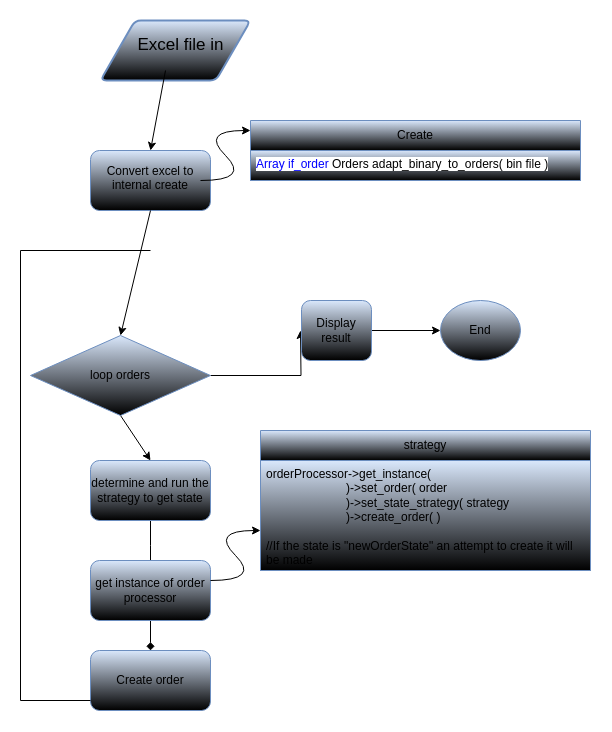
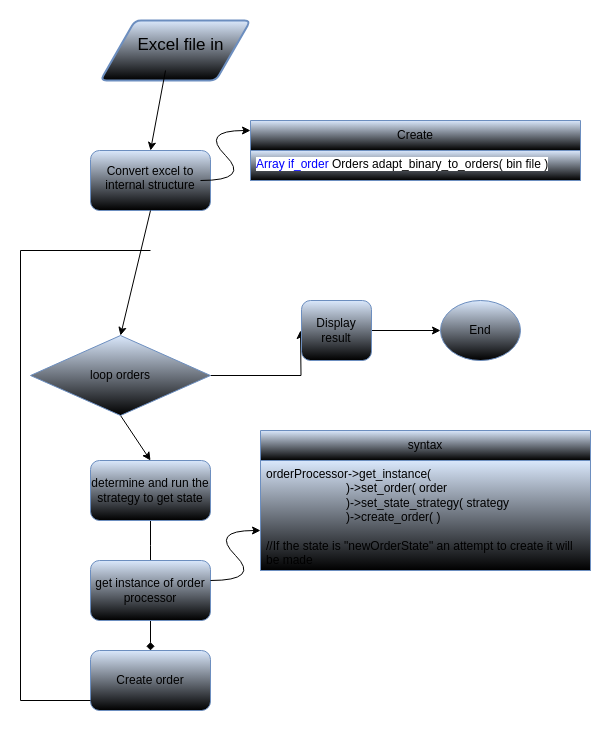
(151, 186) -> (151, 186)
(426, 446) -> (426, 446)
